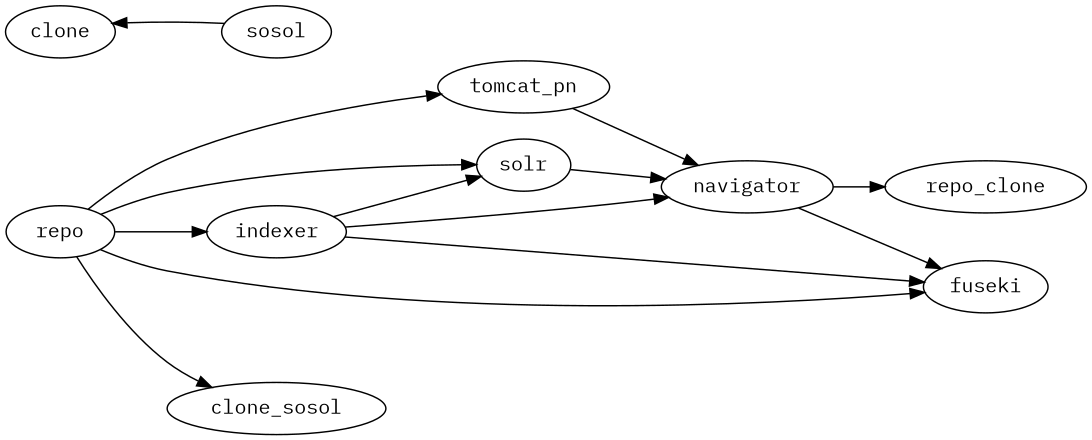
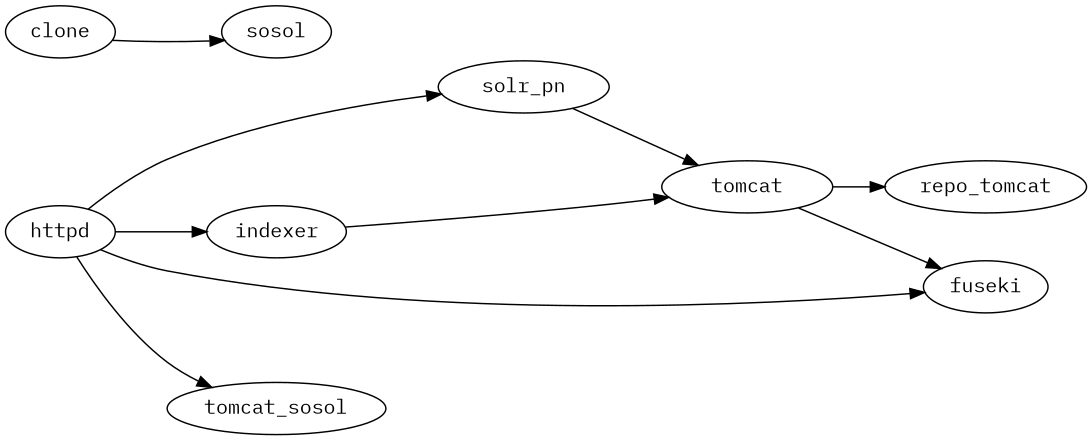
(176, 22) -> (161, 42)
(524, 87) -> (524, 87)
(524, 165) -> none
(747, 187) -> (747, 187)
(986, 187) -> (986, 187)
(60, 232) -> (60, 232)
(627, 259) -> none
(277, 409) -> (277, 409)
